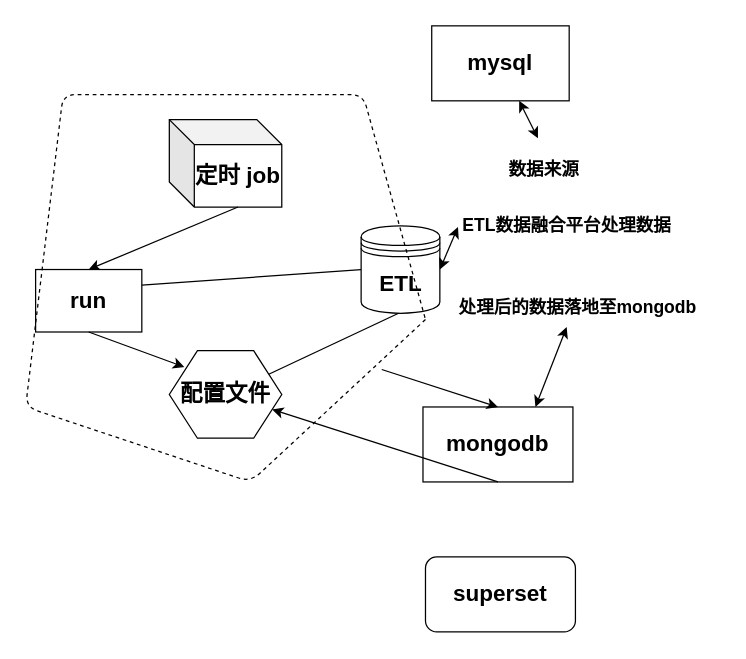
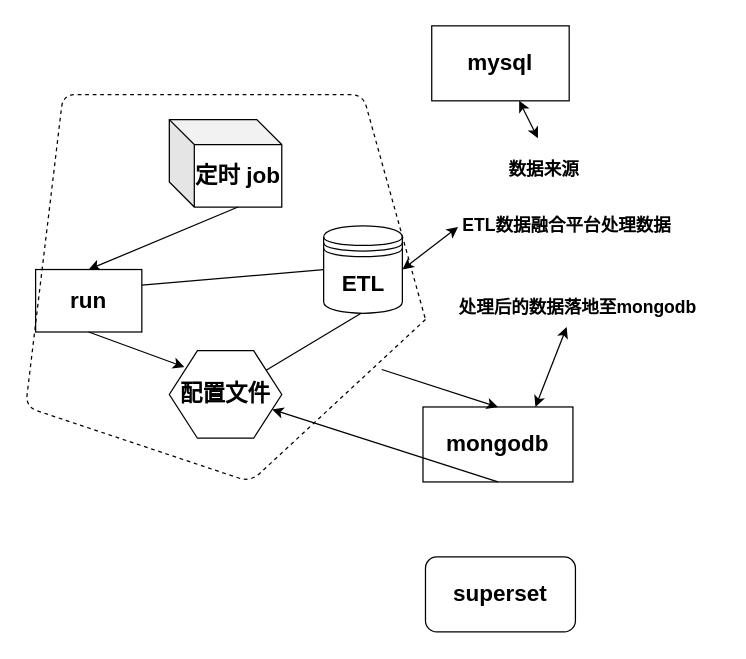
(401, 269) -> (363, 269)
